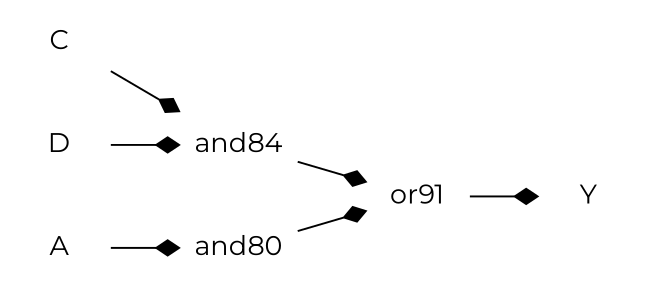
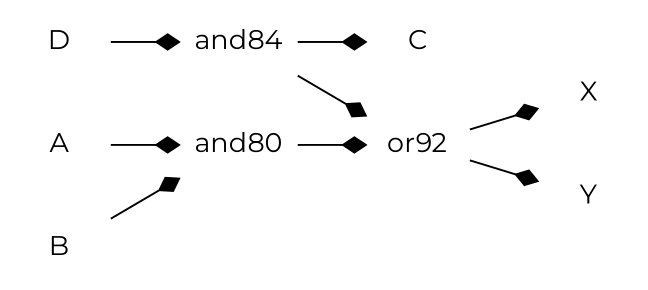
(135, 85) -> (320, 42)
none -> (589, 93)
(418, 196) -> (418, 145)
none -> (59, 248)
